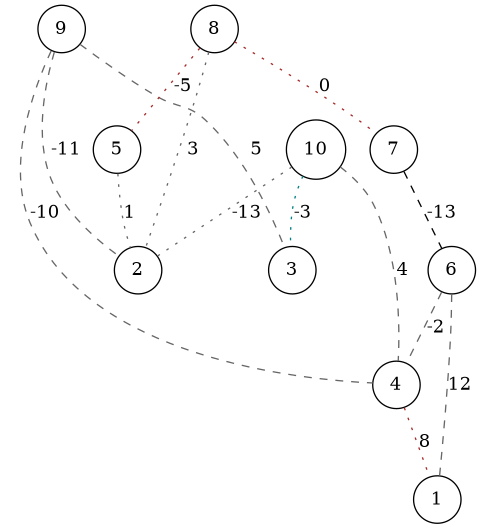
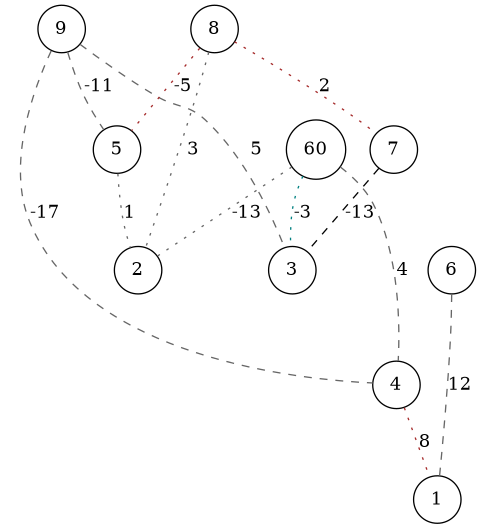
(325, 86) -> (325, 86)
(316, 150) -> (316, 150)
(47, 167) -> (82, 92)
(423, 210) -> (343, 210)
(45, 213) -> (45, 213)
(424, 328) -> none
